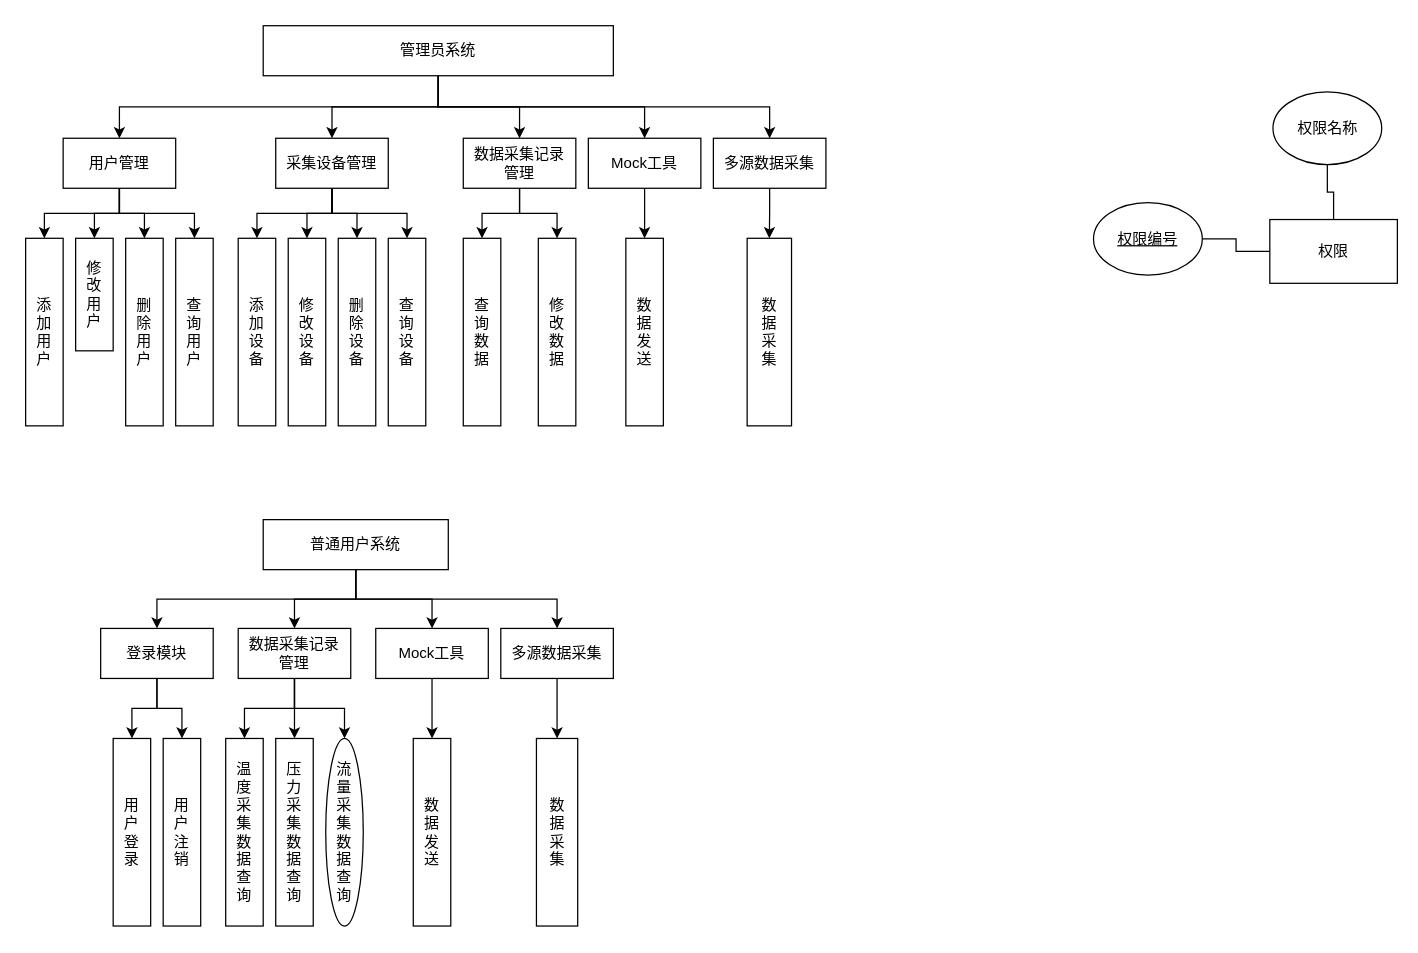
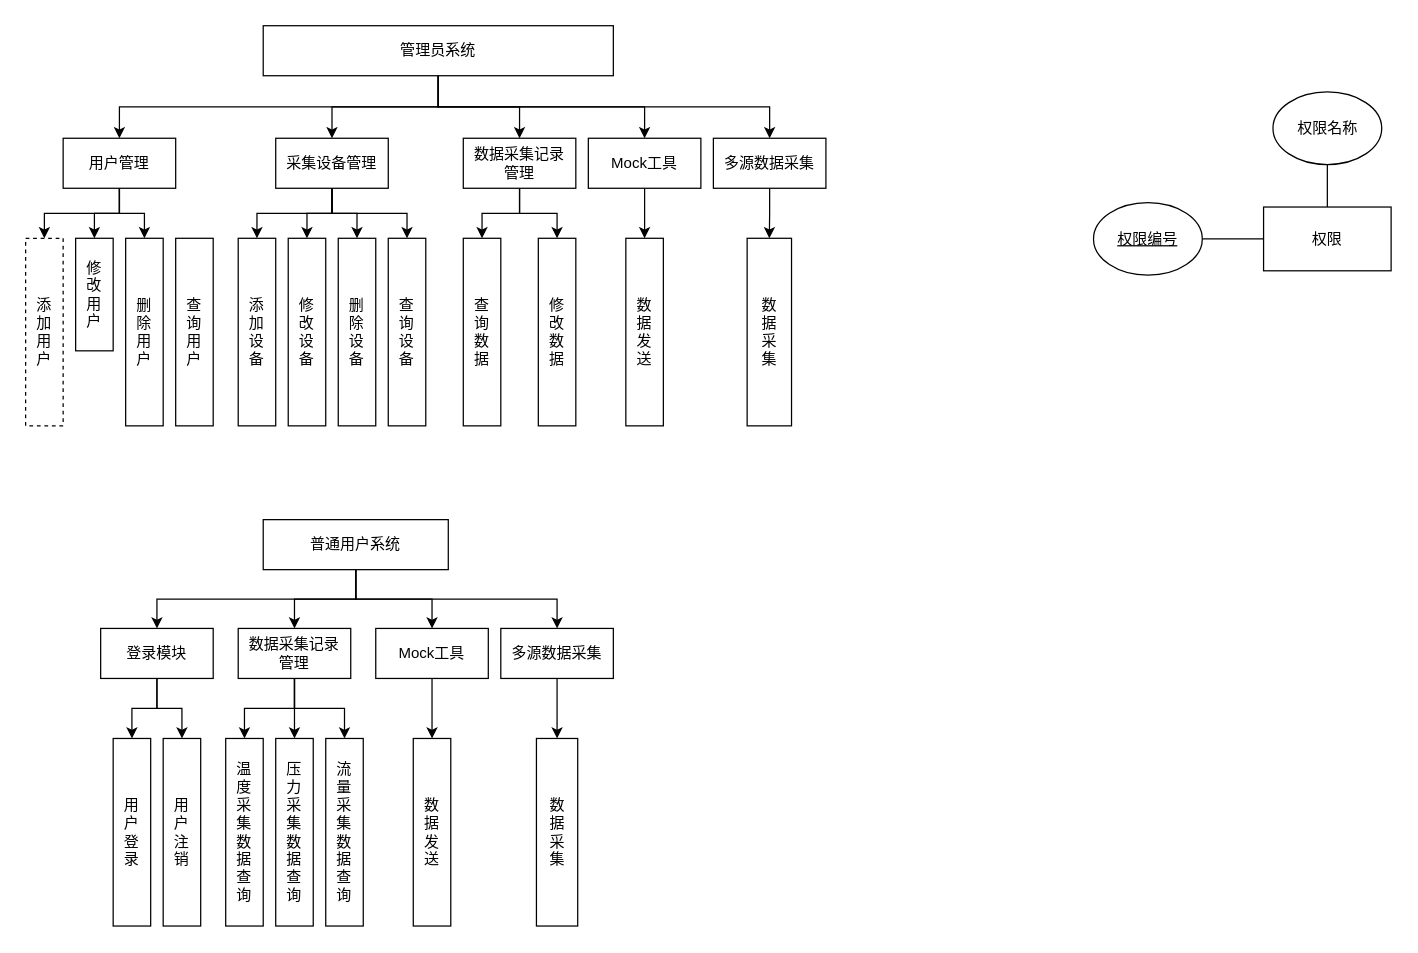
(179, 213) -> none
(1333, 251) -> (1327, 239)
(44, 332) -> (44, 332)
(344, 832) -> (344, 832)
